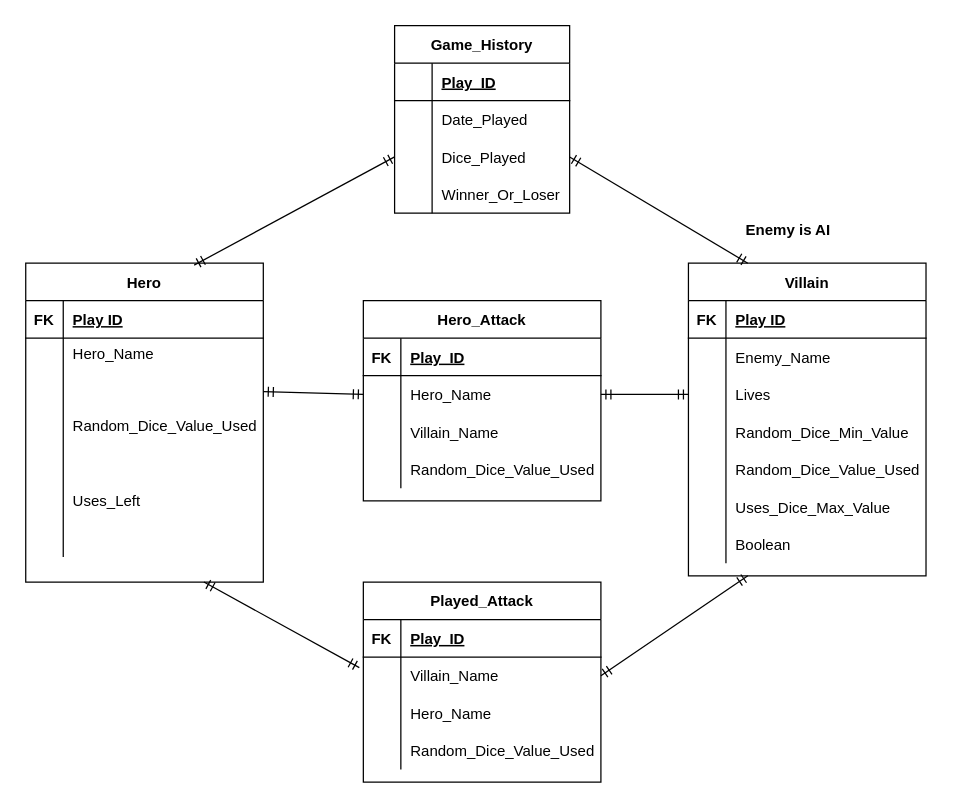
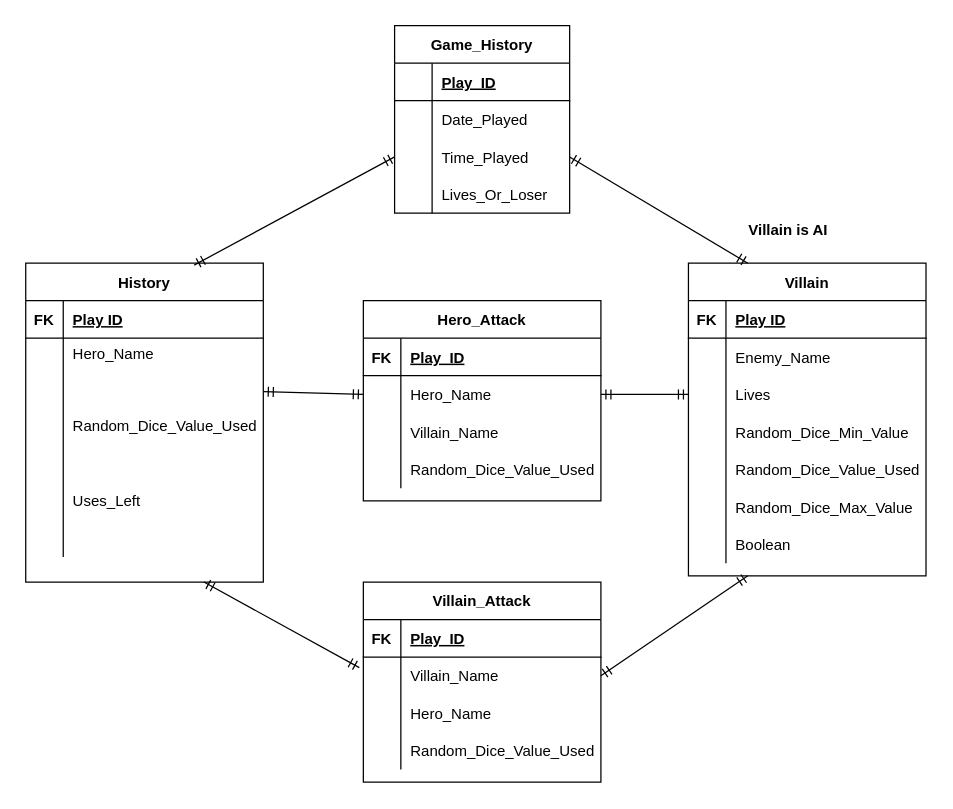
(484, 158) -> (484, 158)
(502, 195) -> (498, 195)
(788, 230) -> (788, 230)
(144, 283) -> (144, 283)
(811, 508) -> (819, 508)
(481, 601) -> (481, 601)
